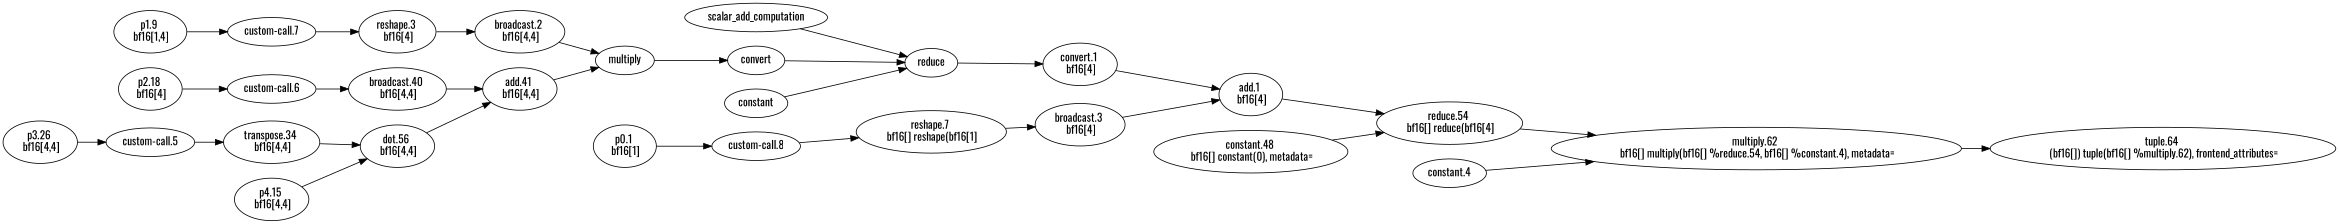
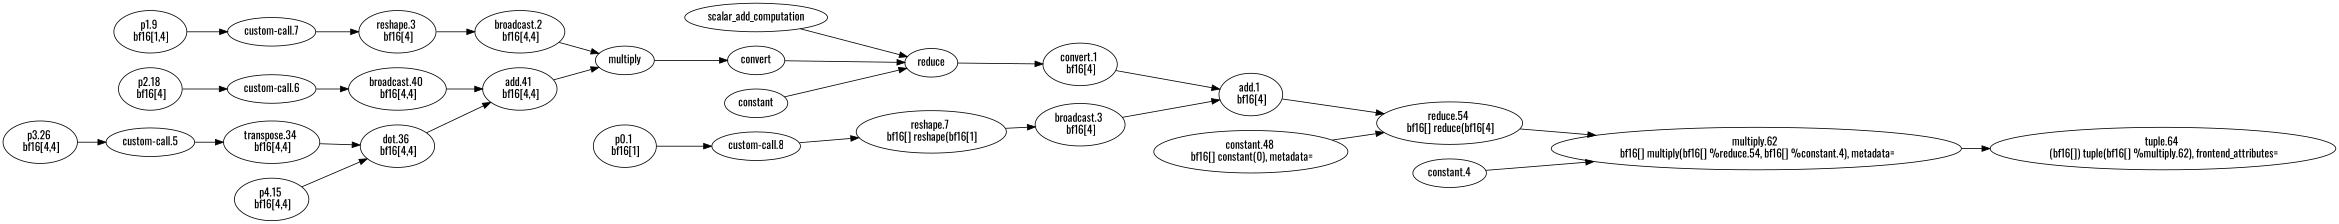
(397, 146) -> (397, 146)
